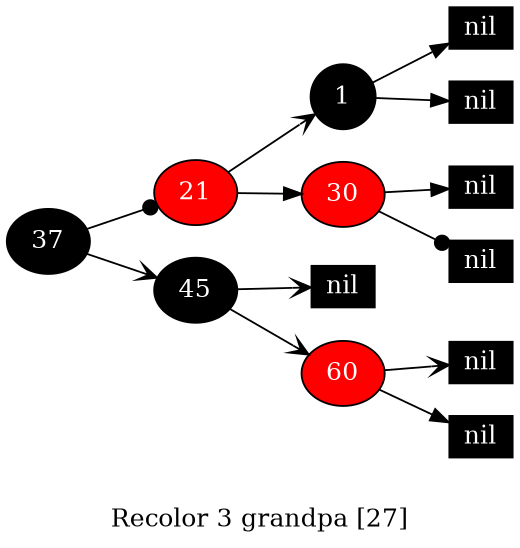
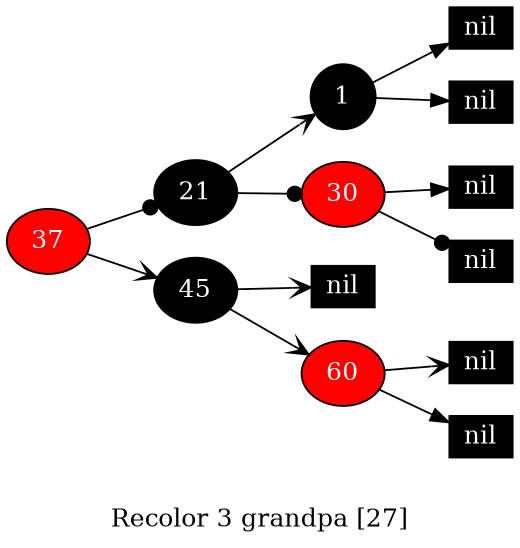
(196, 193) -> (196, 193)
(262, 193) -> (262, 193)
(48, 241) -> (48, 241)
